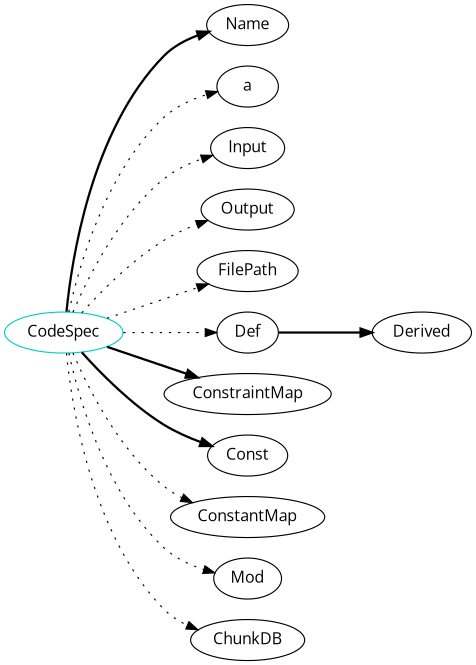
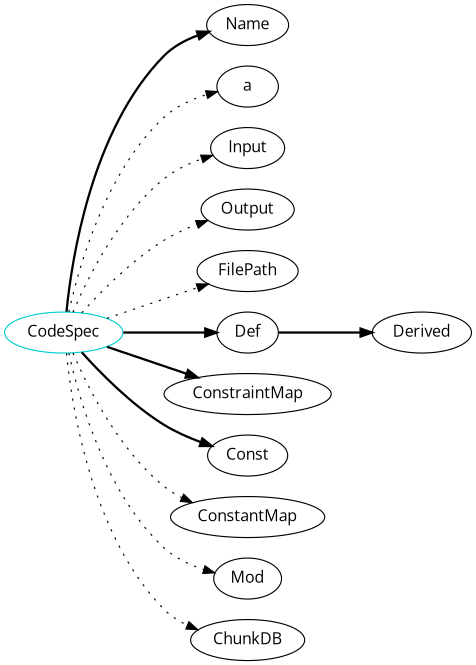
(164, 333) -> (164, 333)
